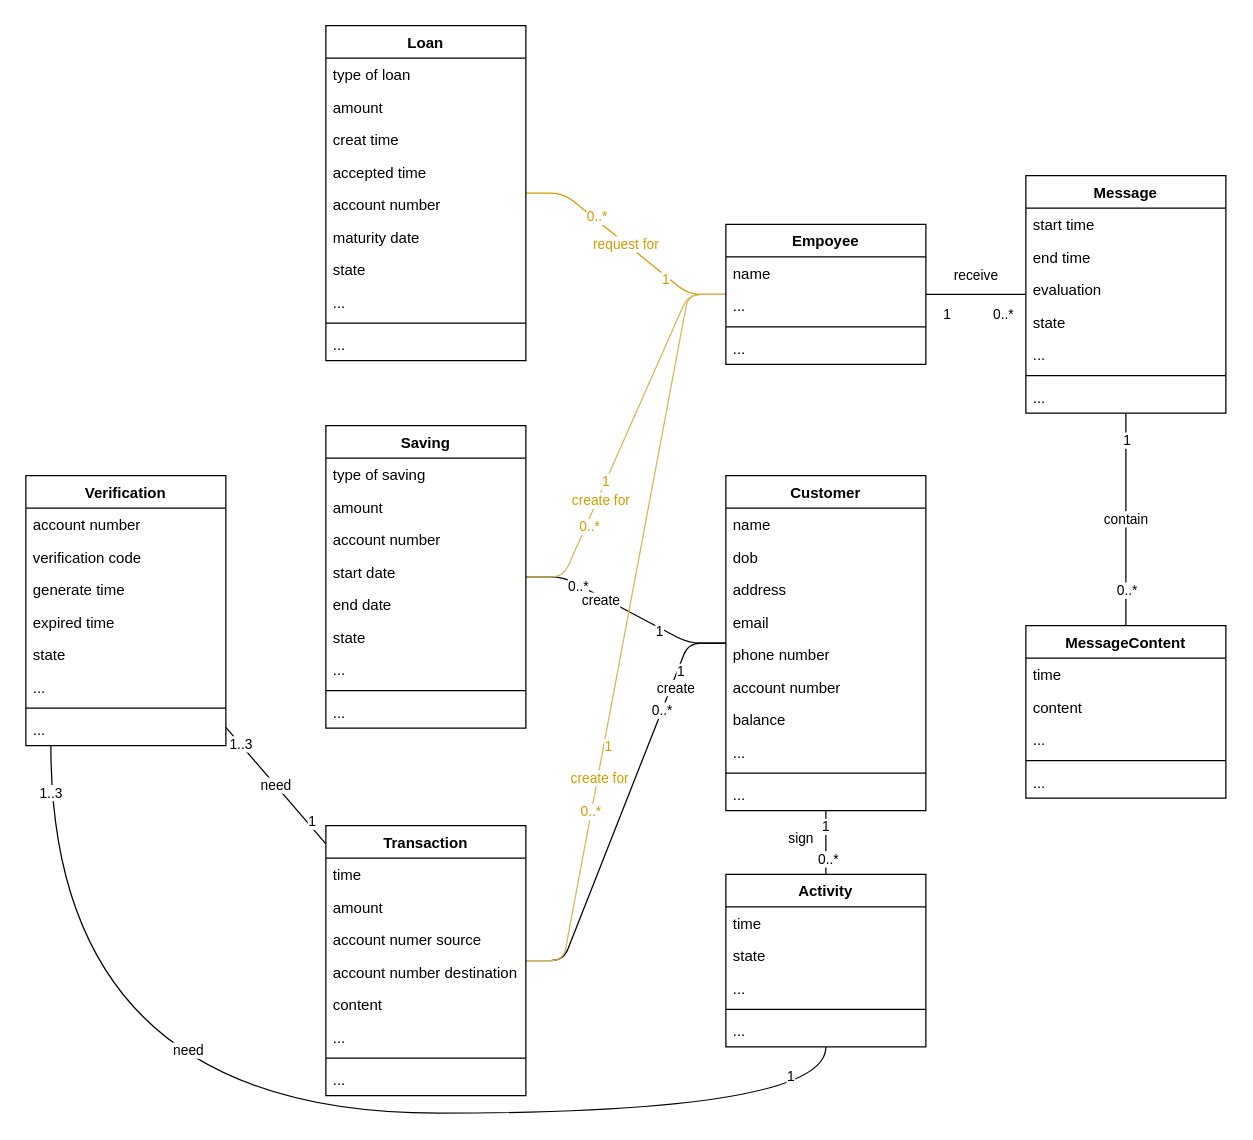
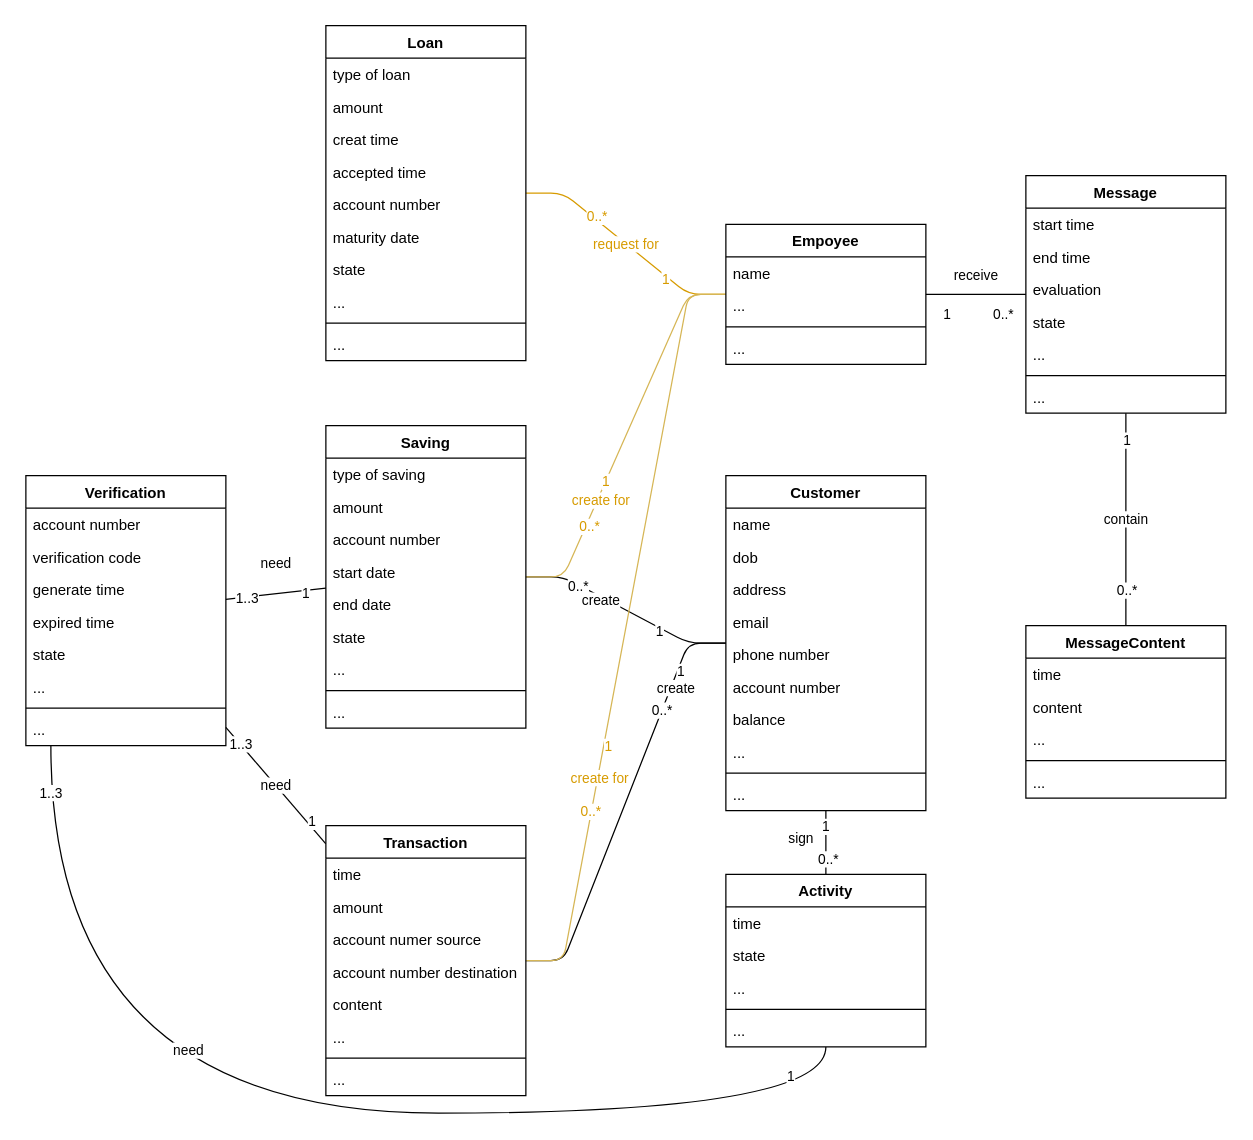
none -> (288, 592)
